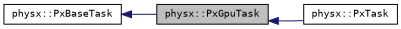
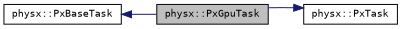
(291, 21) -> (281, 8)
